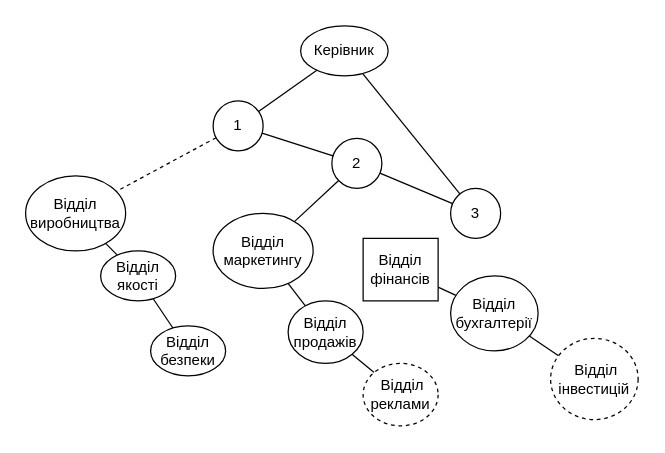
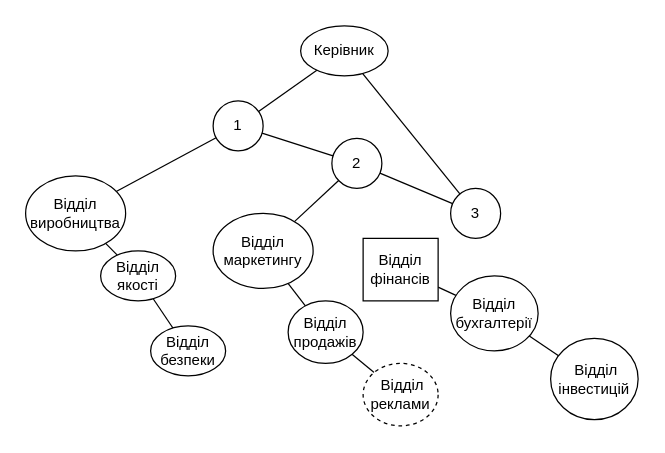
(166, 165) -> (166, 165)
(594, 379) -> (594, 379)
